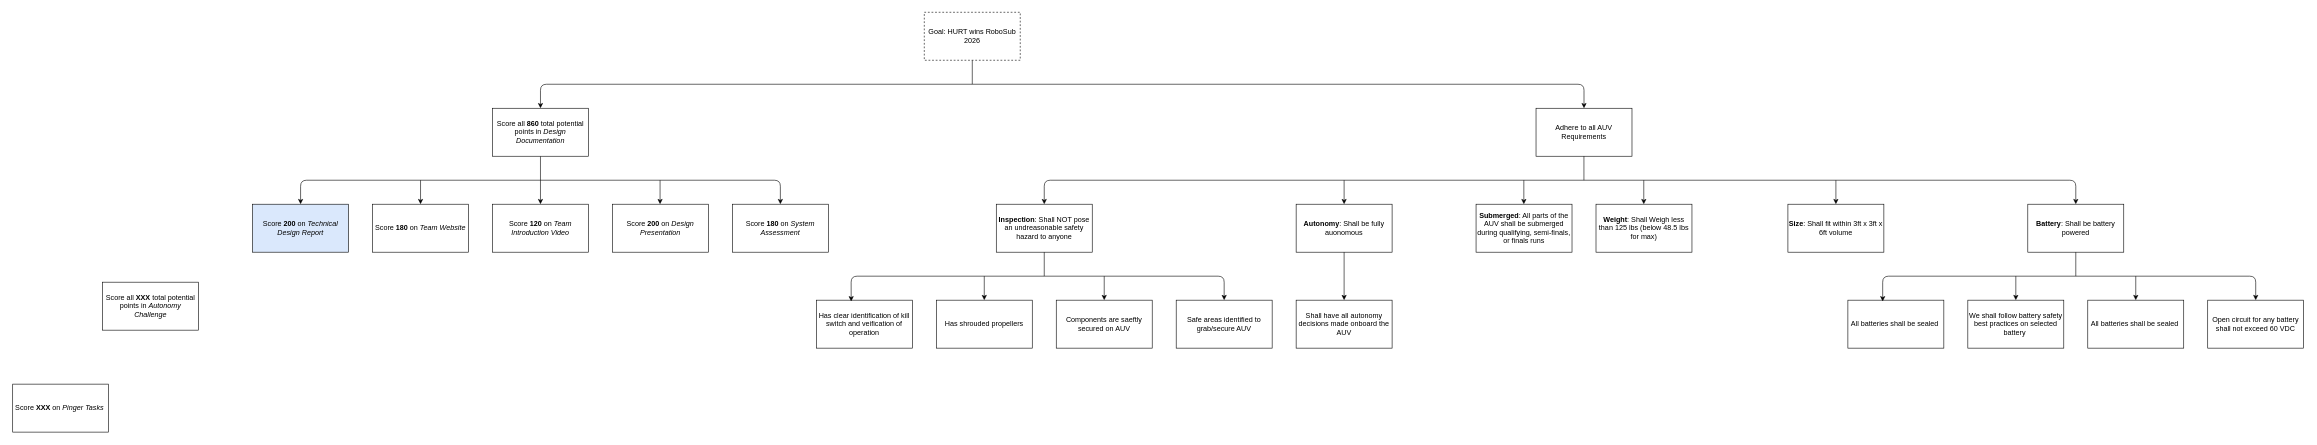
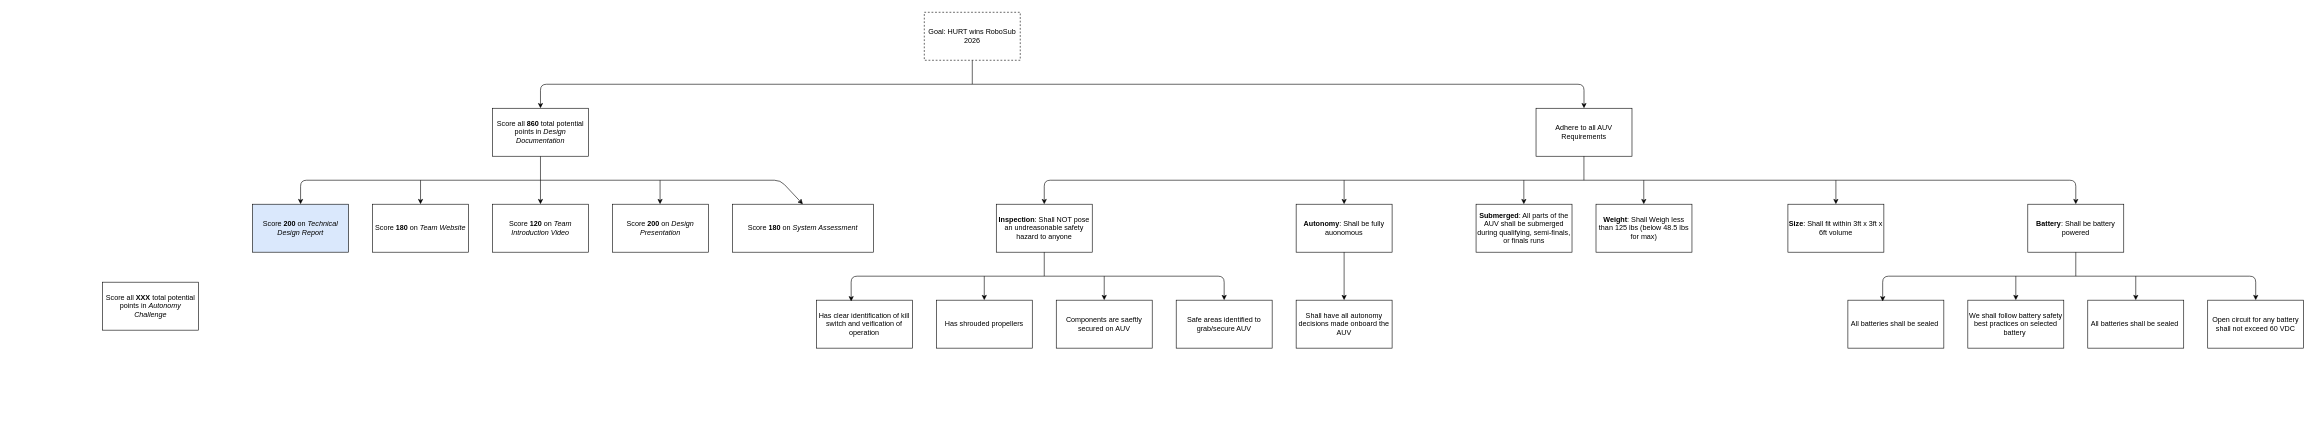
(780, 228) -> (803, 228)
(60, 408) -> none
